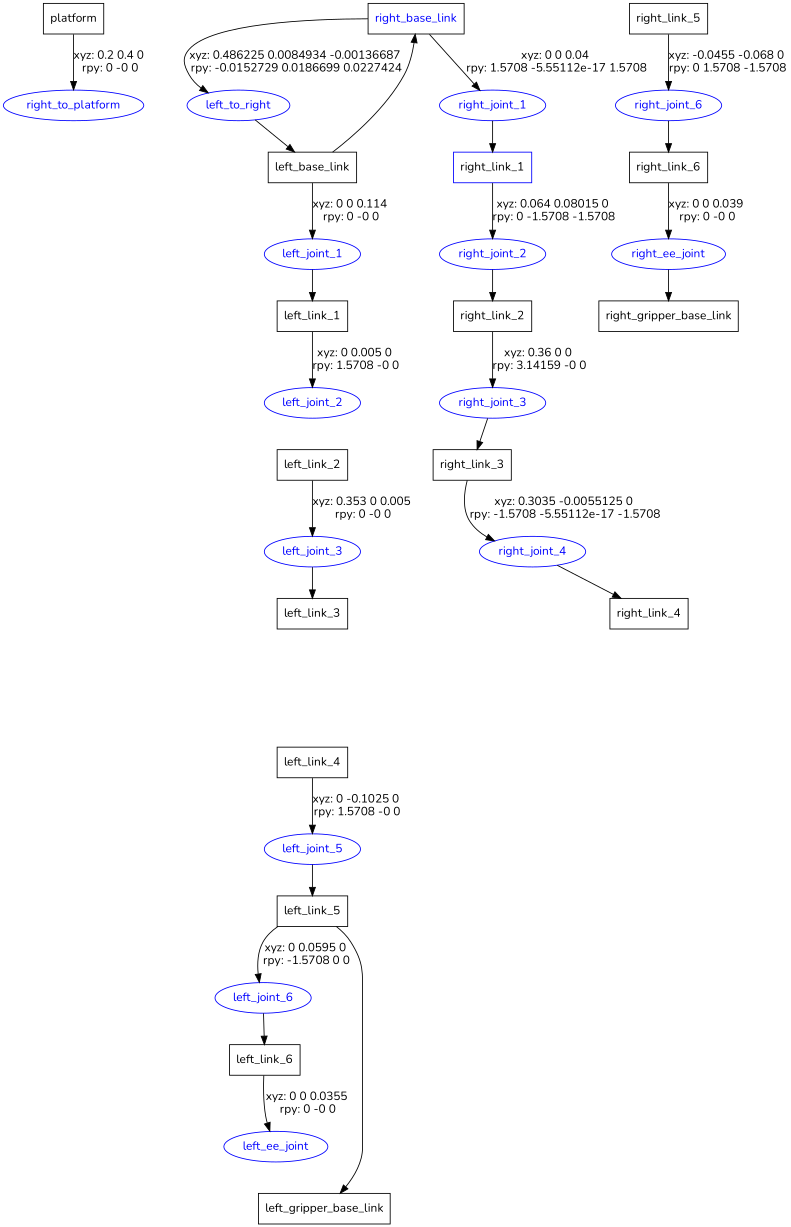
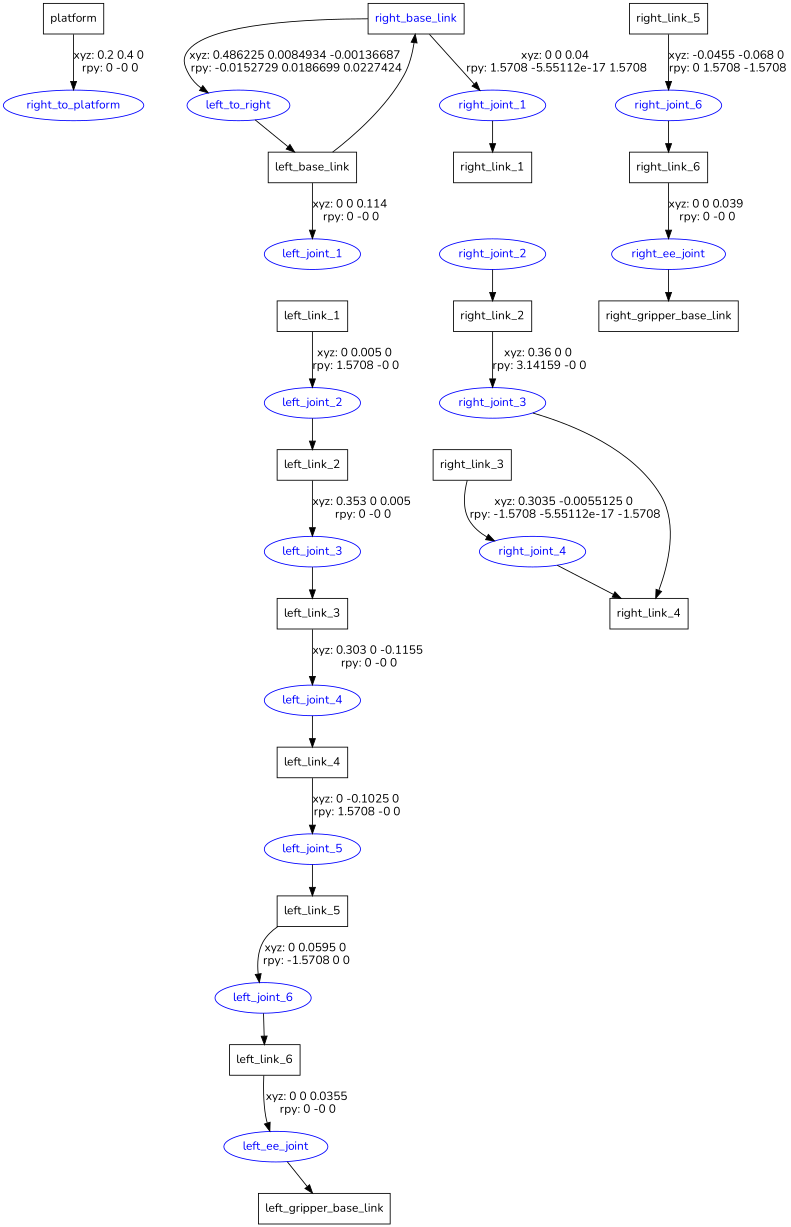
(493, 167) -> (493, 167)
(493, 207) -> none
(312, 281) -> none
none -> (312, 430)
(484, 430) -> (643, 473)
none -> (312, 700)
(363, 1055) -> (297, 1174)
